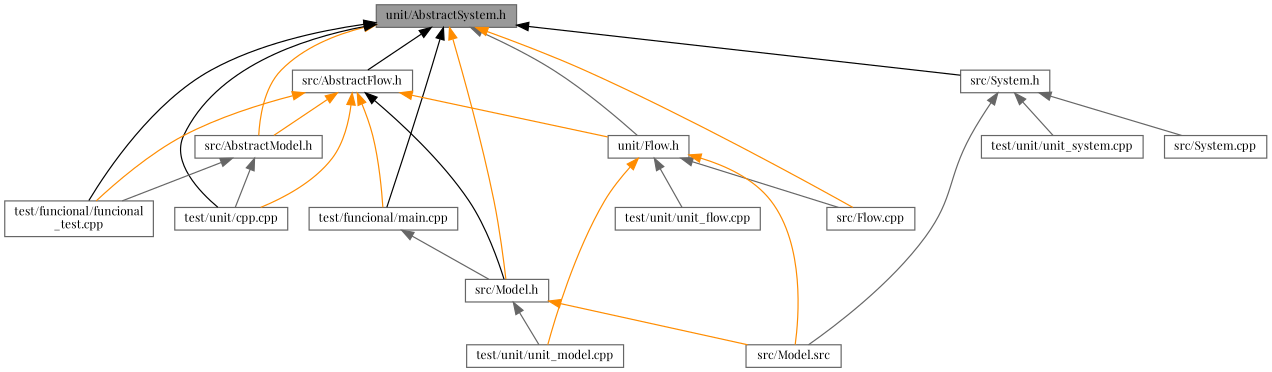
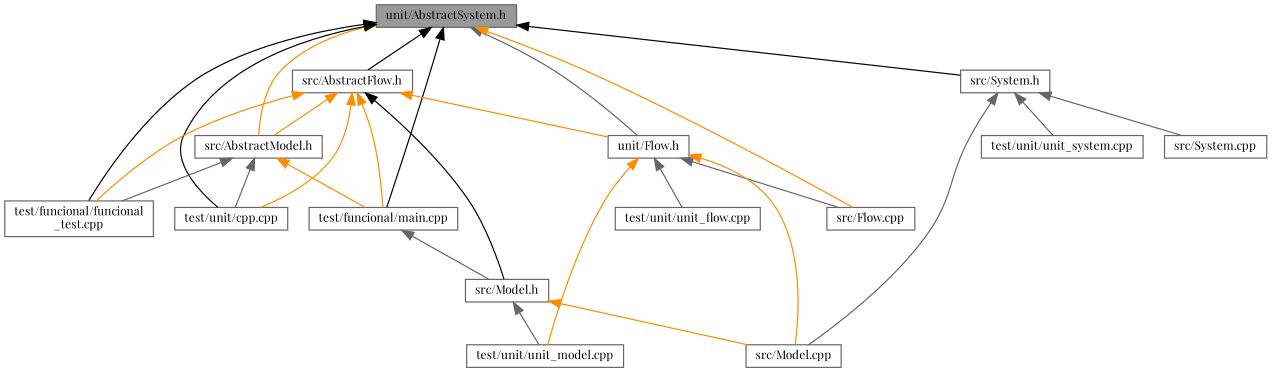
(484, 158) -> none
none -> (326, 186)
(794, 356) -> (794, 356)
